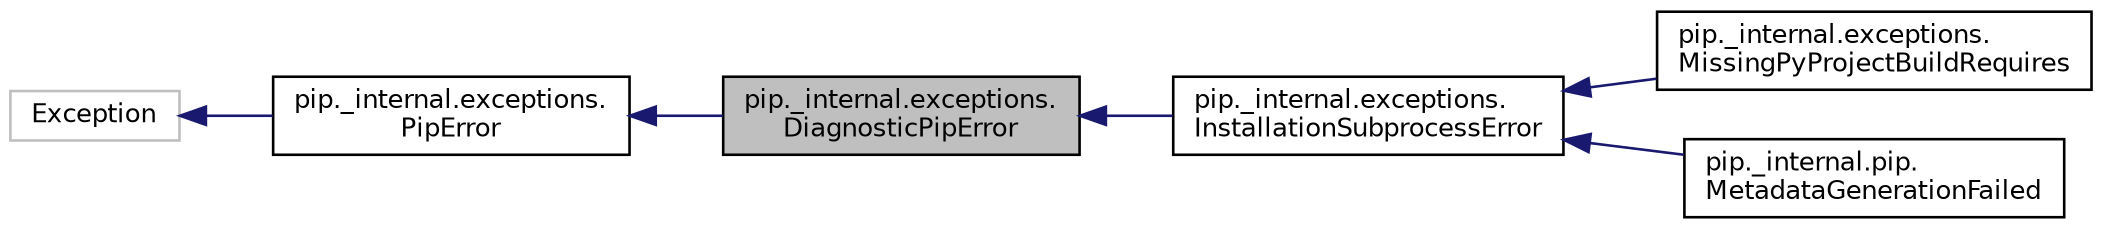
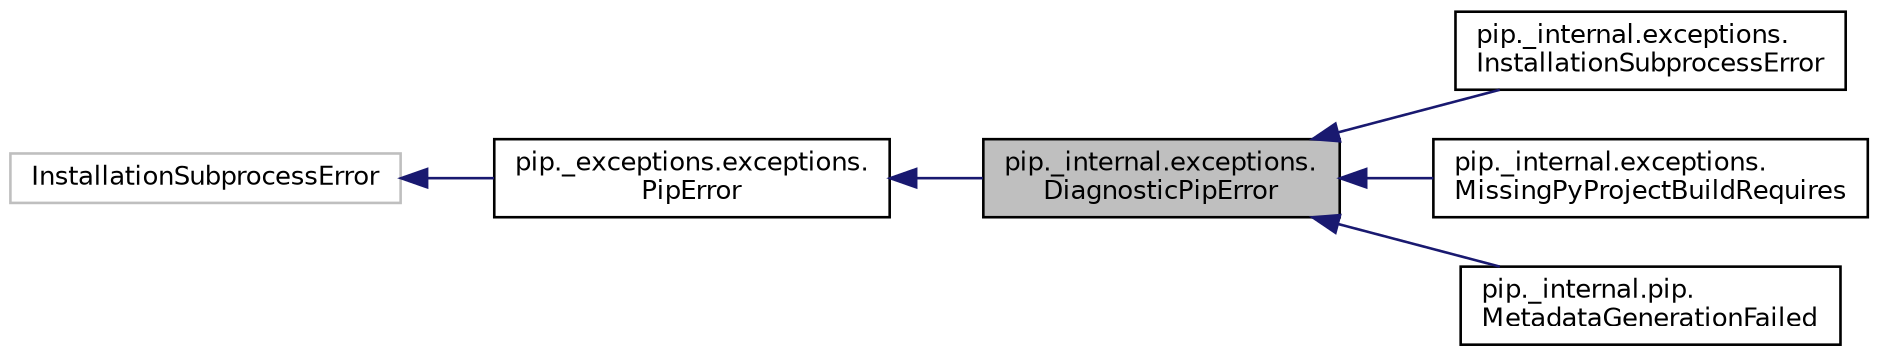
(1623, 83) -> (1400, 178)
(95, 116) -> (206, 178)
(451, 116) -> (692, 178)
(1637, 149) -> (1419, 245)
